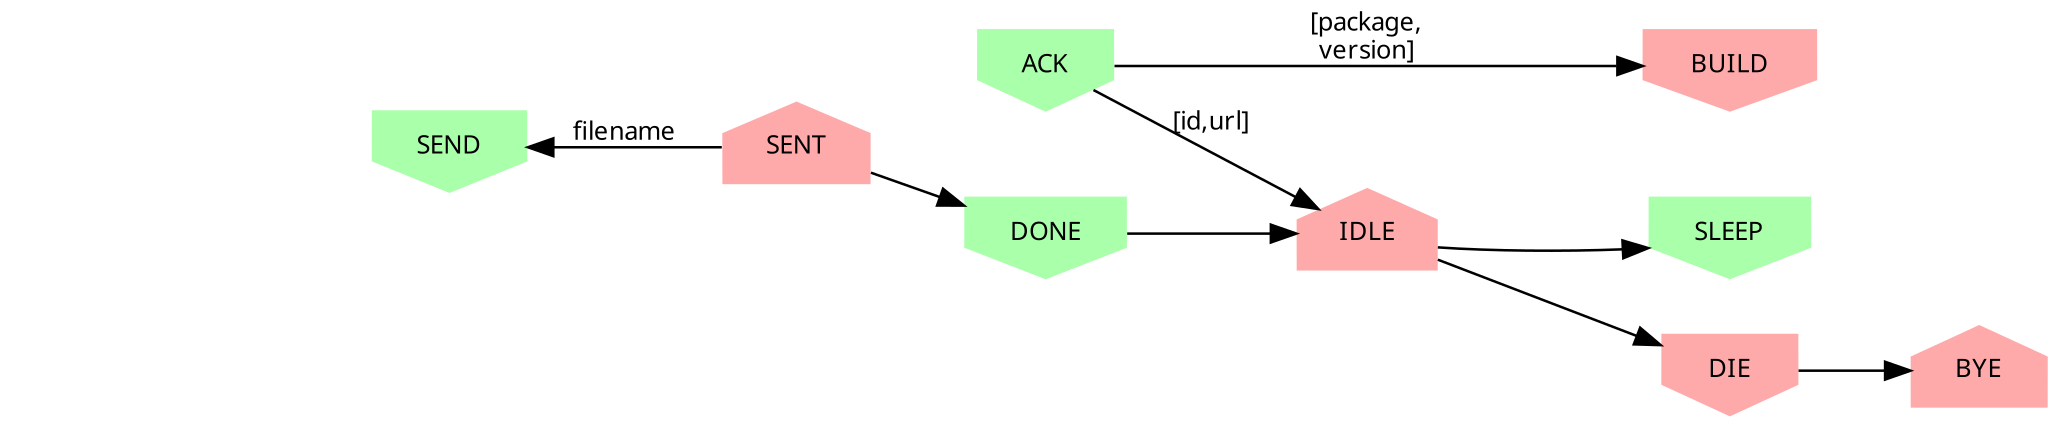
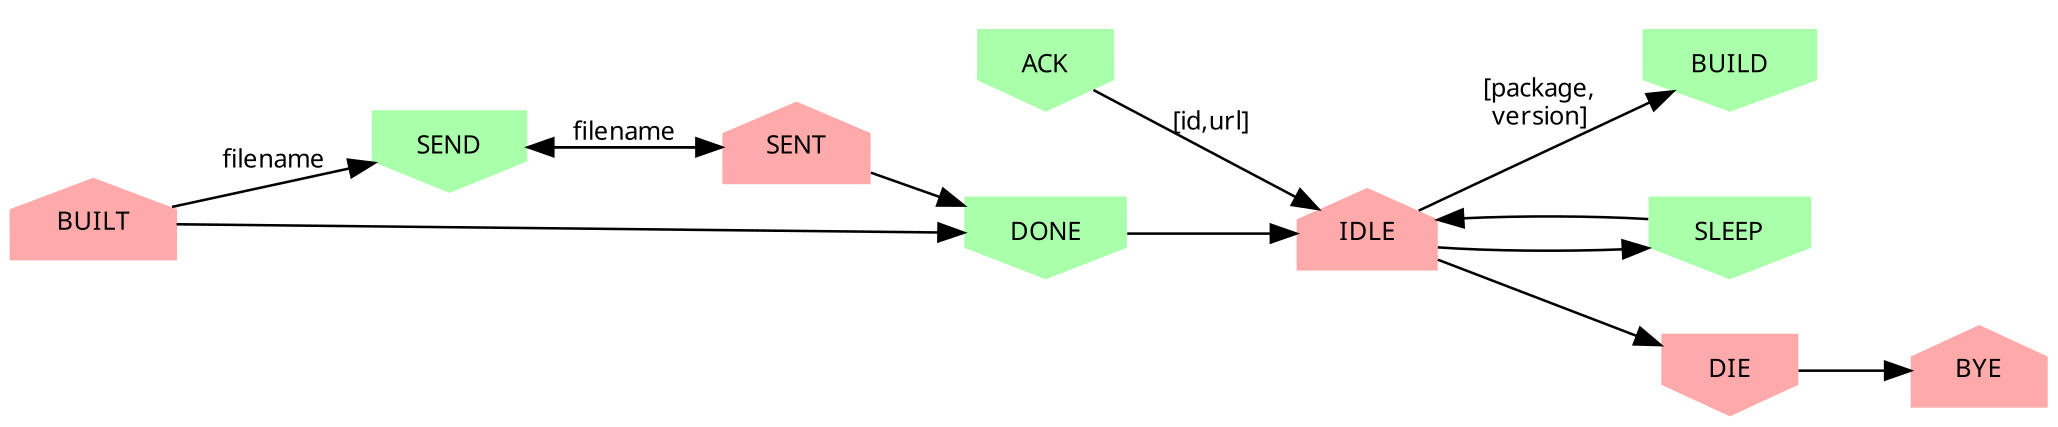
(1366, 66) -> (1534, 157)
(1730, 66) -> (1730, 66)
none -> (612, 147)
none -> (1556, 216)
none -> (93, 223)
